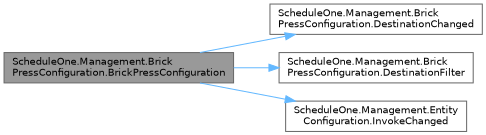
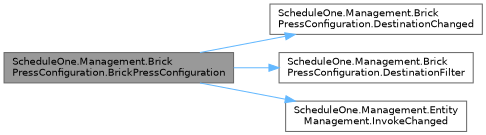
(376, 116) -> (376, 116)
